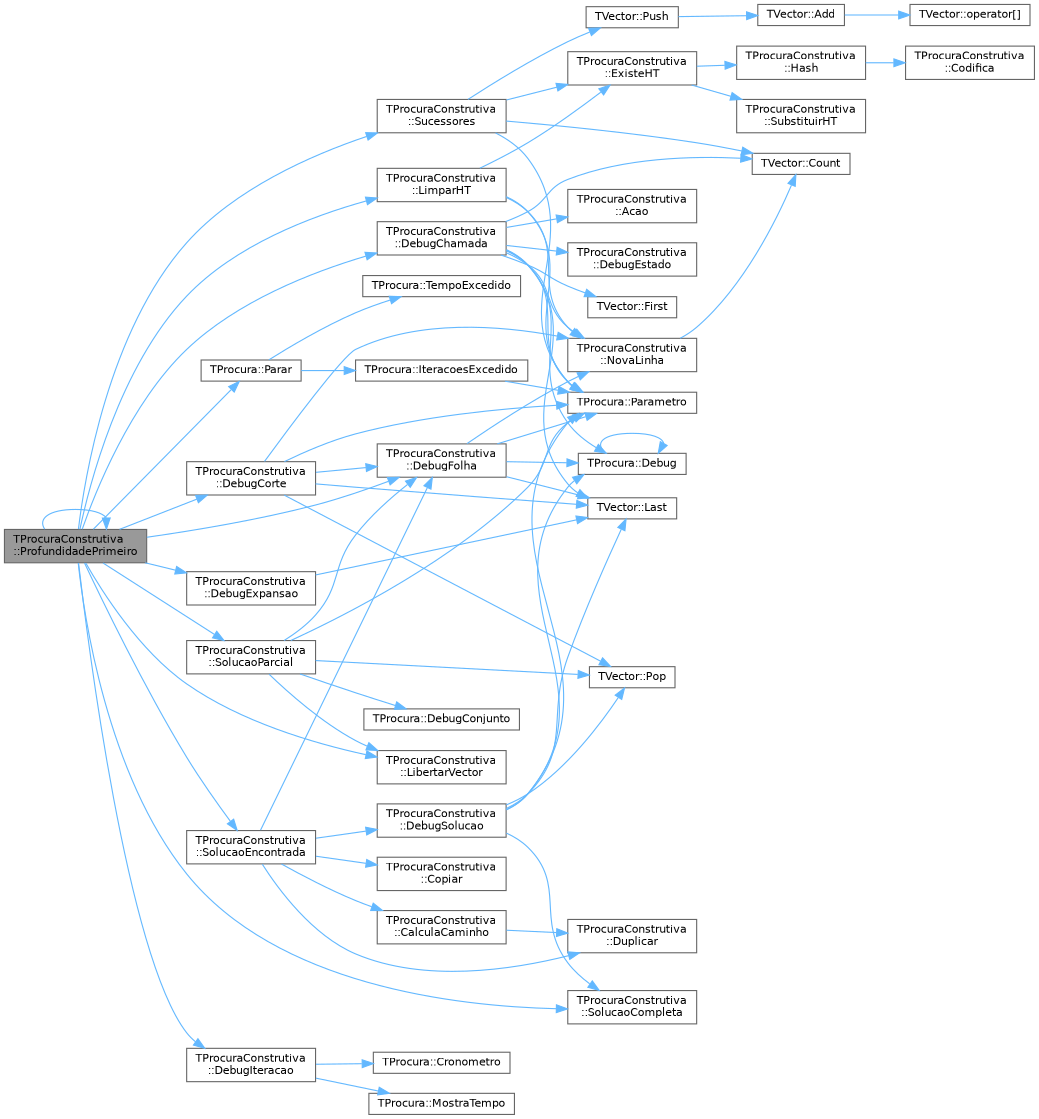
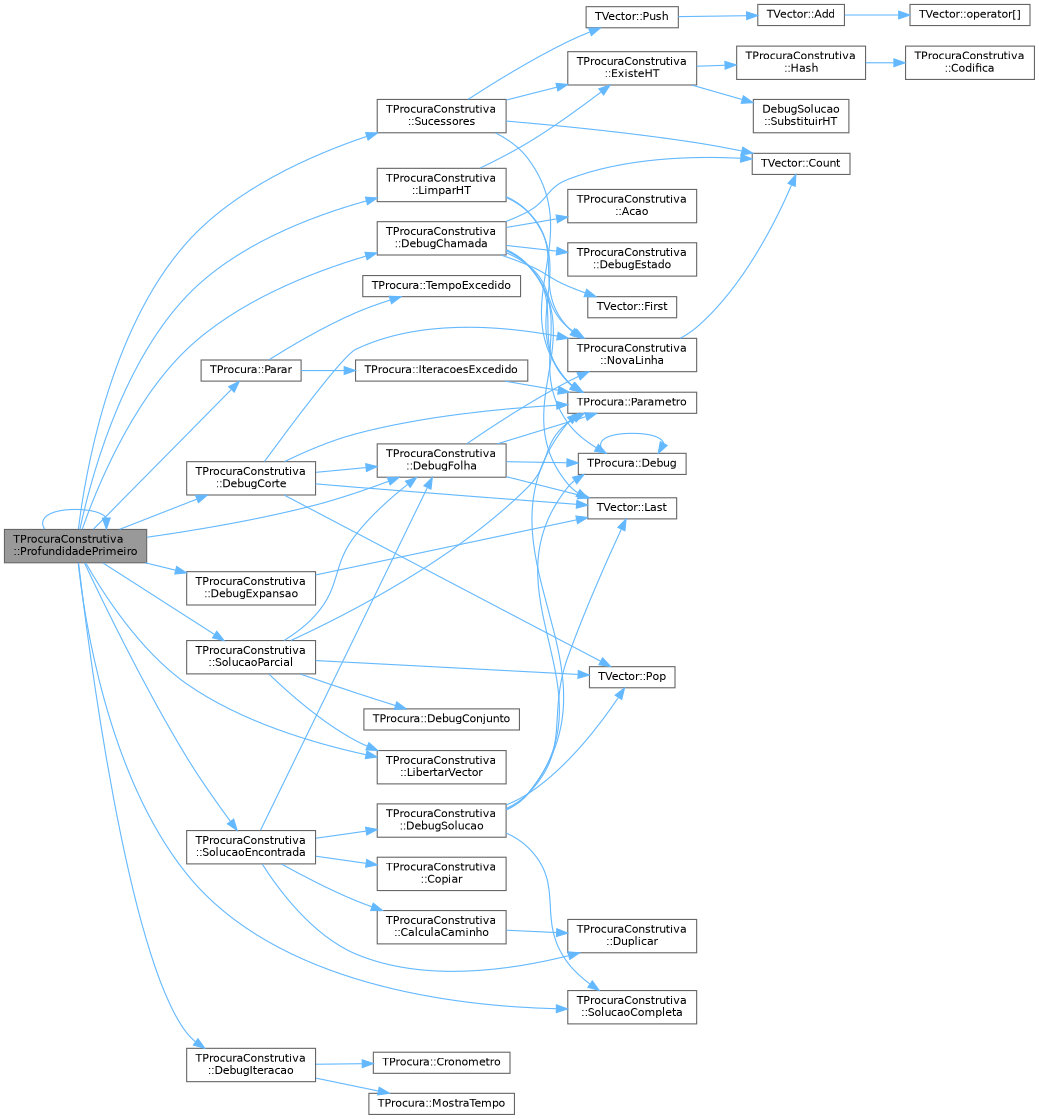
(801, 116) -> (801, 116)
